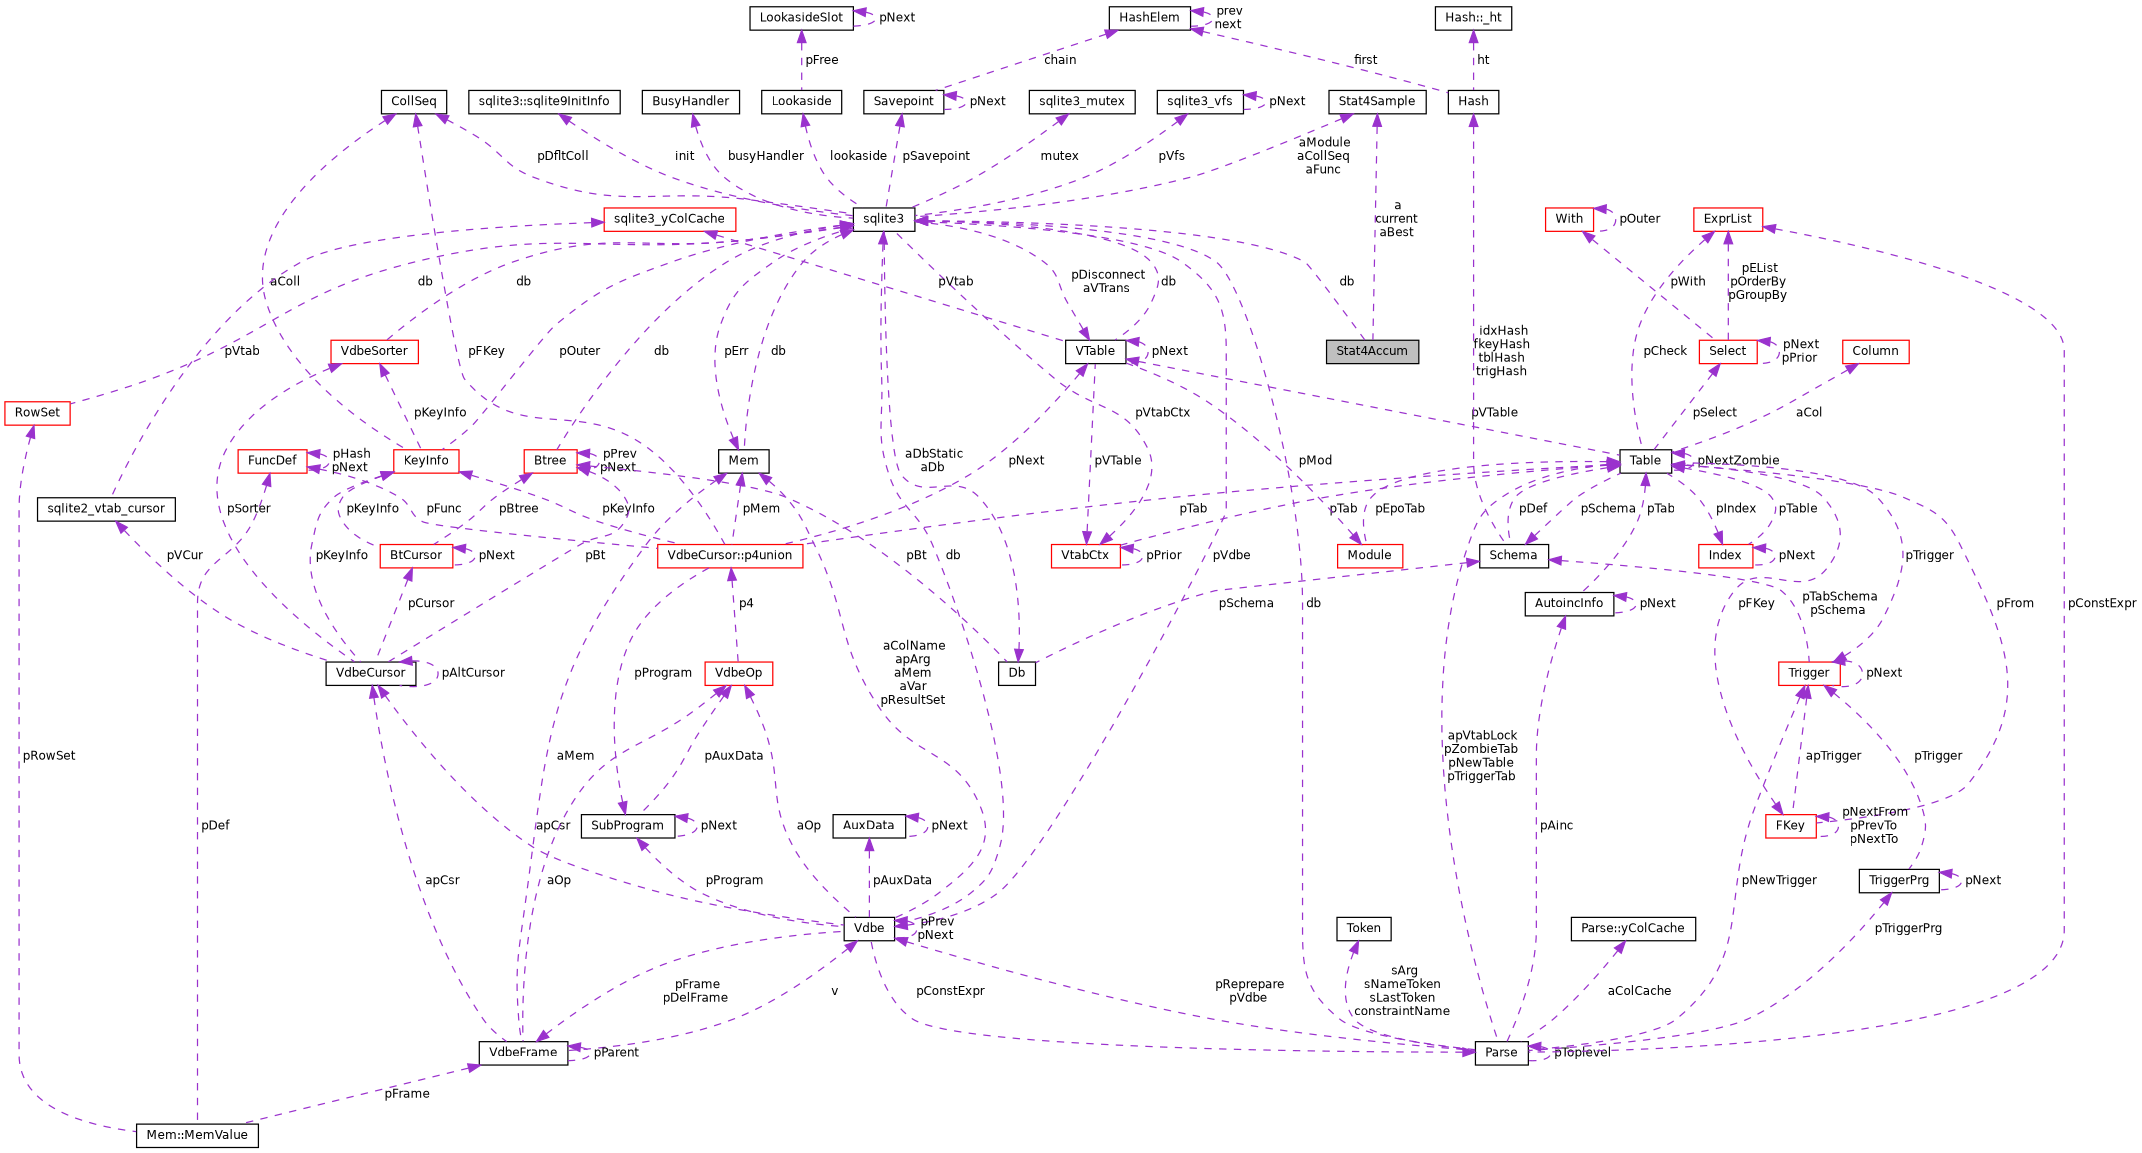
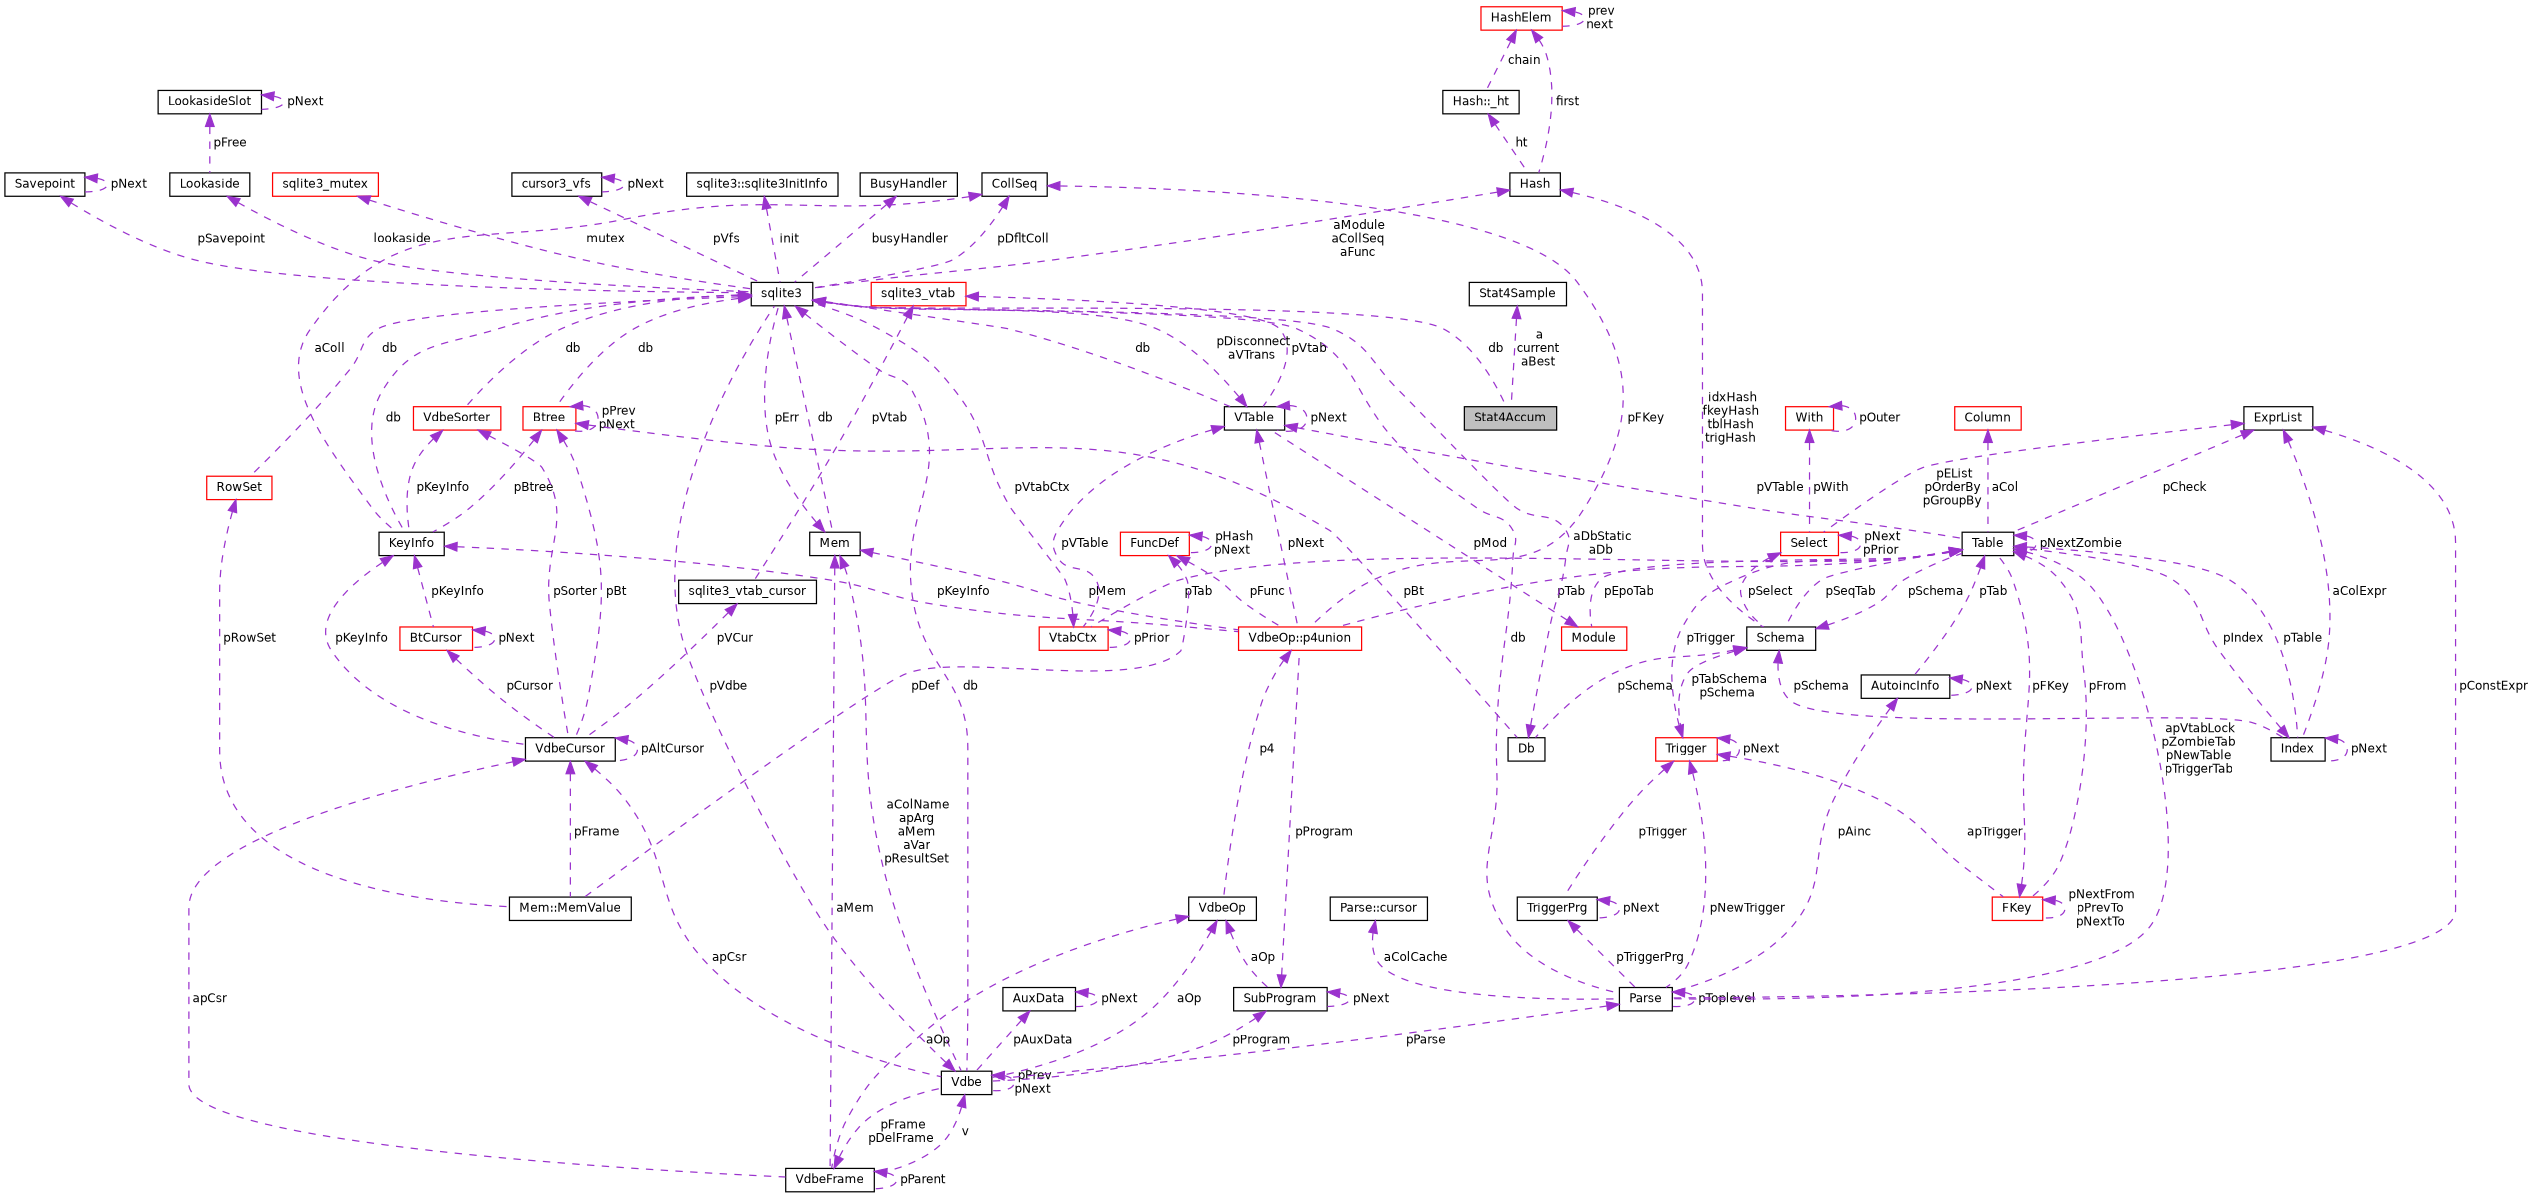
(1150, 18) -> (1522, 18)
(1021, 62) -> (1498, 66)
(545, 102) -> (762, 185)
(1082, 102) -> (325, 185)
(1200, 102) -> (557, 185)
(1134, 190) -> (1156, 246)
(670, 220) -> (919, 294)
(1728, 220) -> (2278, 418)
(578, 352) -> (392, 418)
(1683, 412) -> (1741, 590)
(1091, 448) -> (1076, 506)
(426, 461) -> (412, 544)
(106, 509) -> (748, 592)
(1532, 509) -> (1849, 592)
(478, 513) -> (488, 492)
(730, 556) -> (1300, 639)
(1726, 556) -> (2298, 749)
none -> (2328, 589)
(739, 674) -> (1223, 909)
none -> (2017, 719)
(733, 757) -> (1261, 958)
(1364, 929) -> none
(1634, 929) -> (1379, 909)
(949, 992) -> (1424, 1040)
(1188, 1014) -> none
(354, 1096) -> (570, 835)
